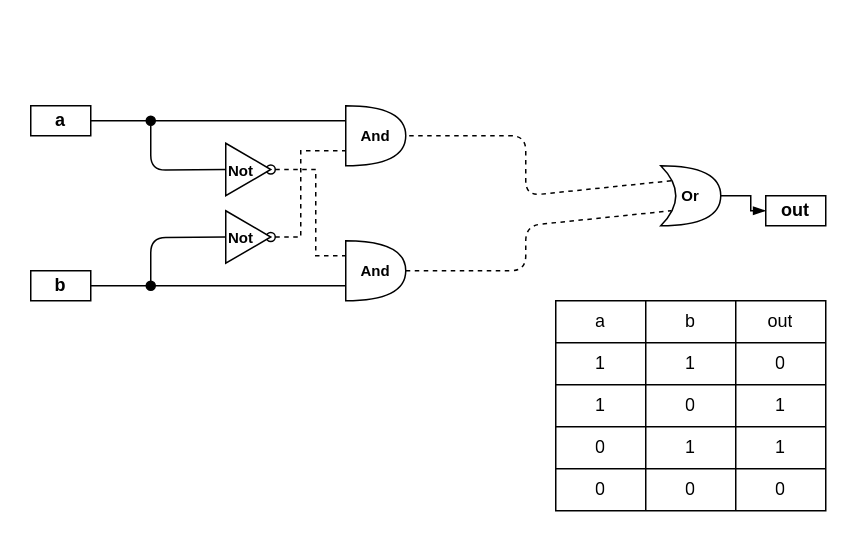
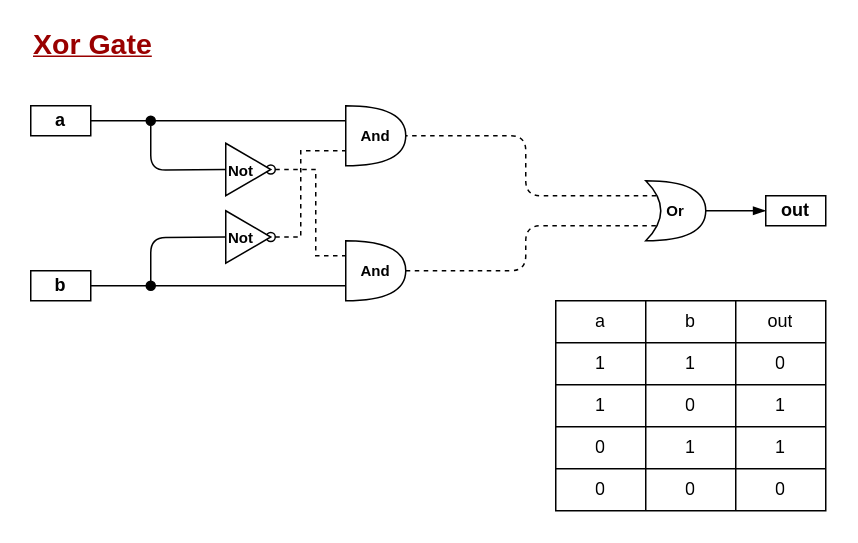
none -> (188, 46)
(691, 196) -> (676, 211)
